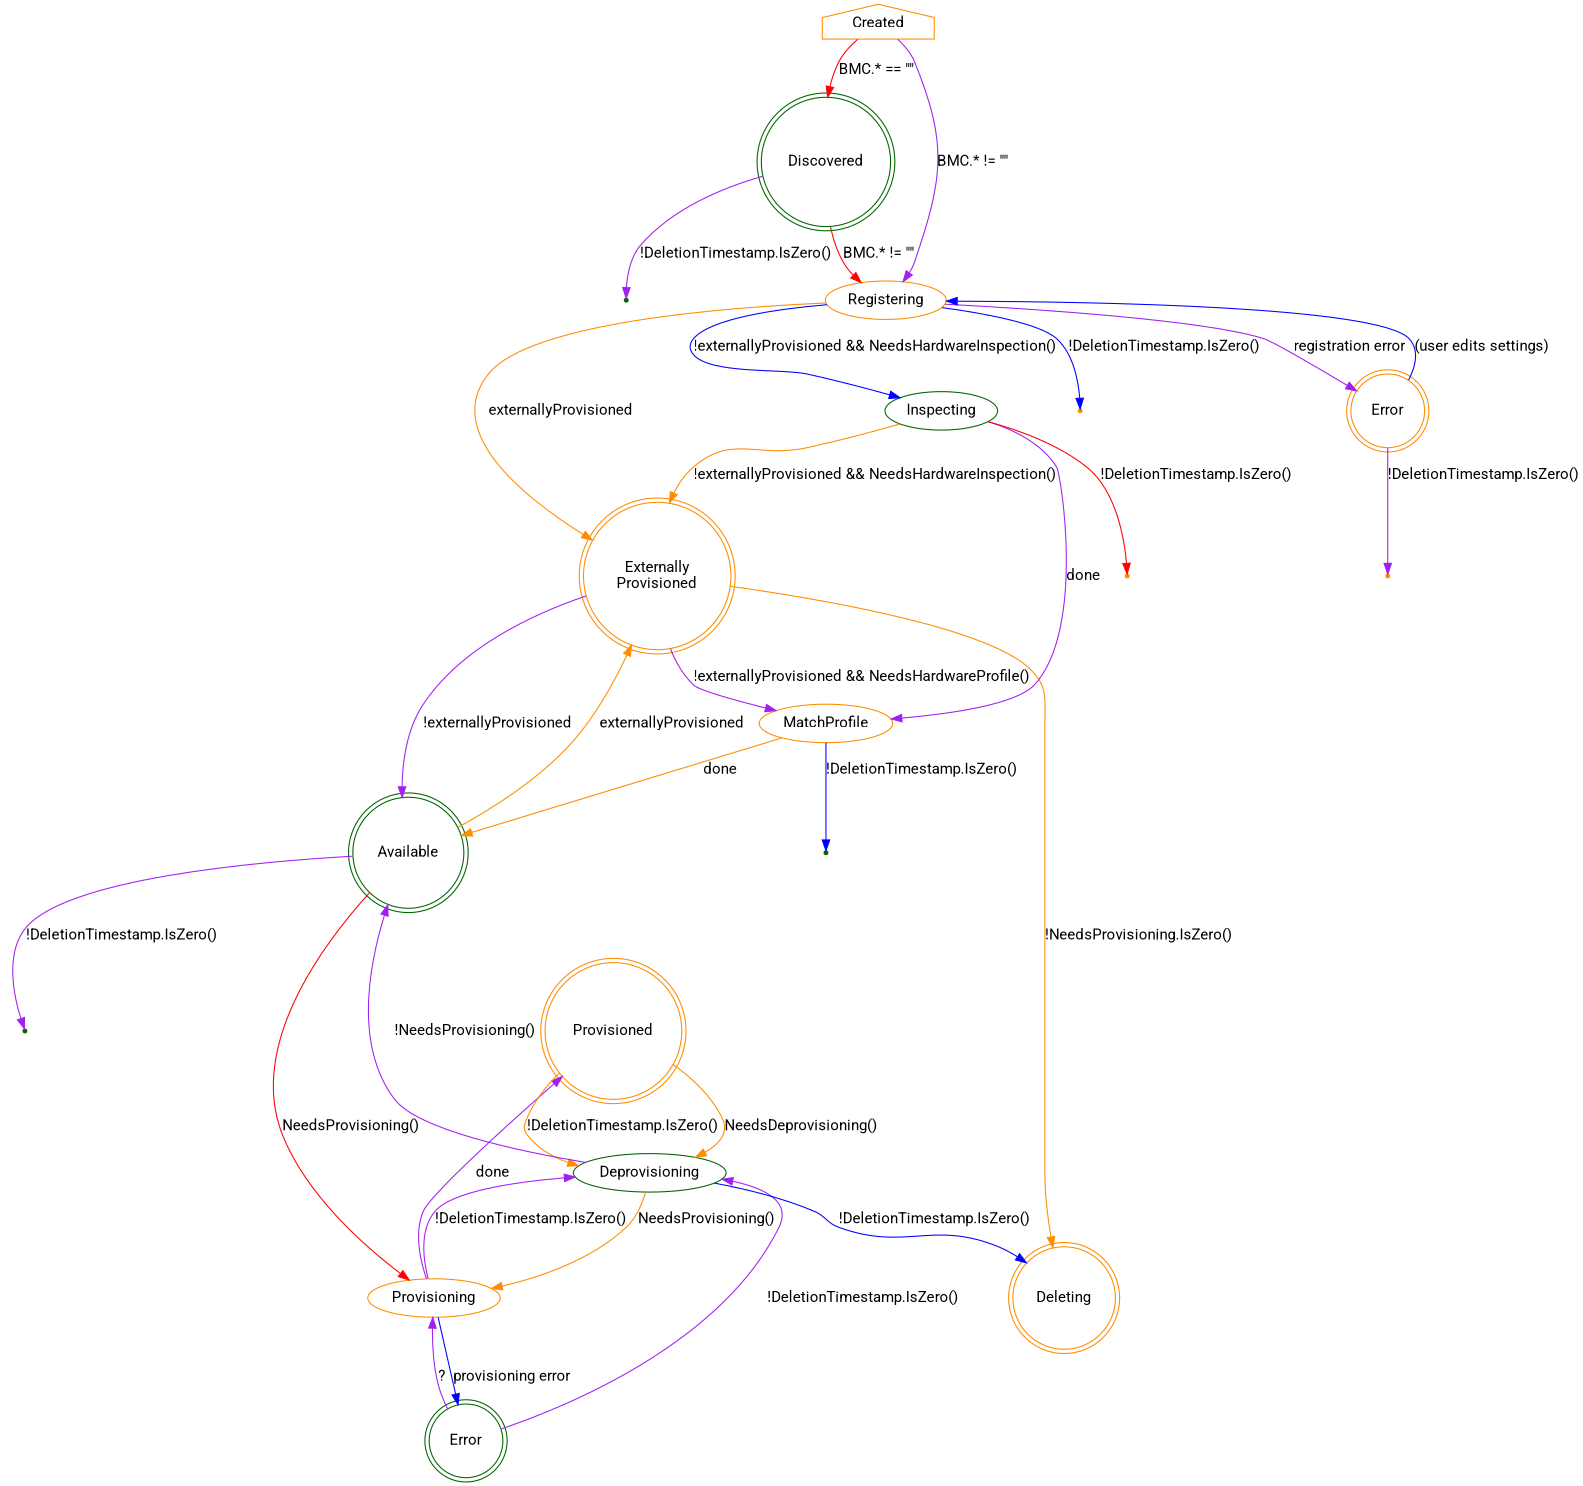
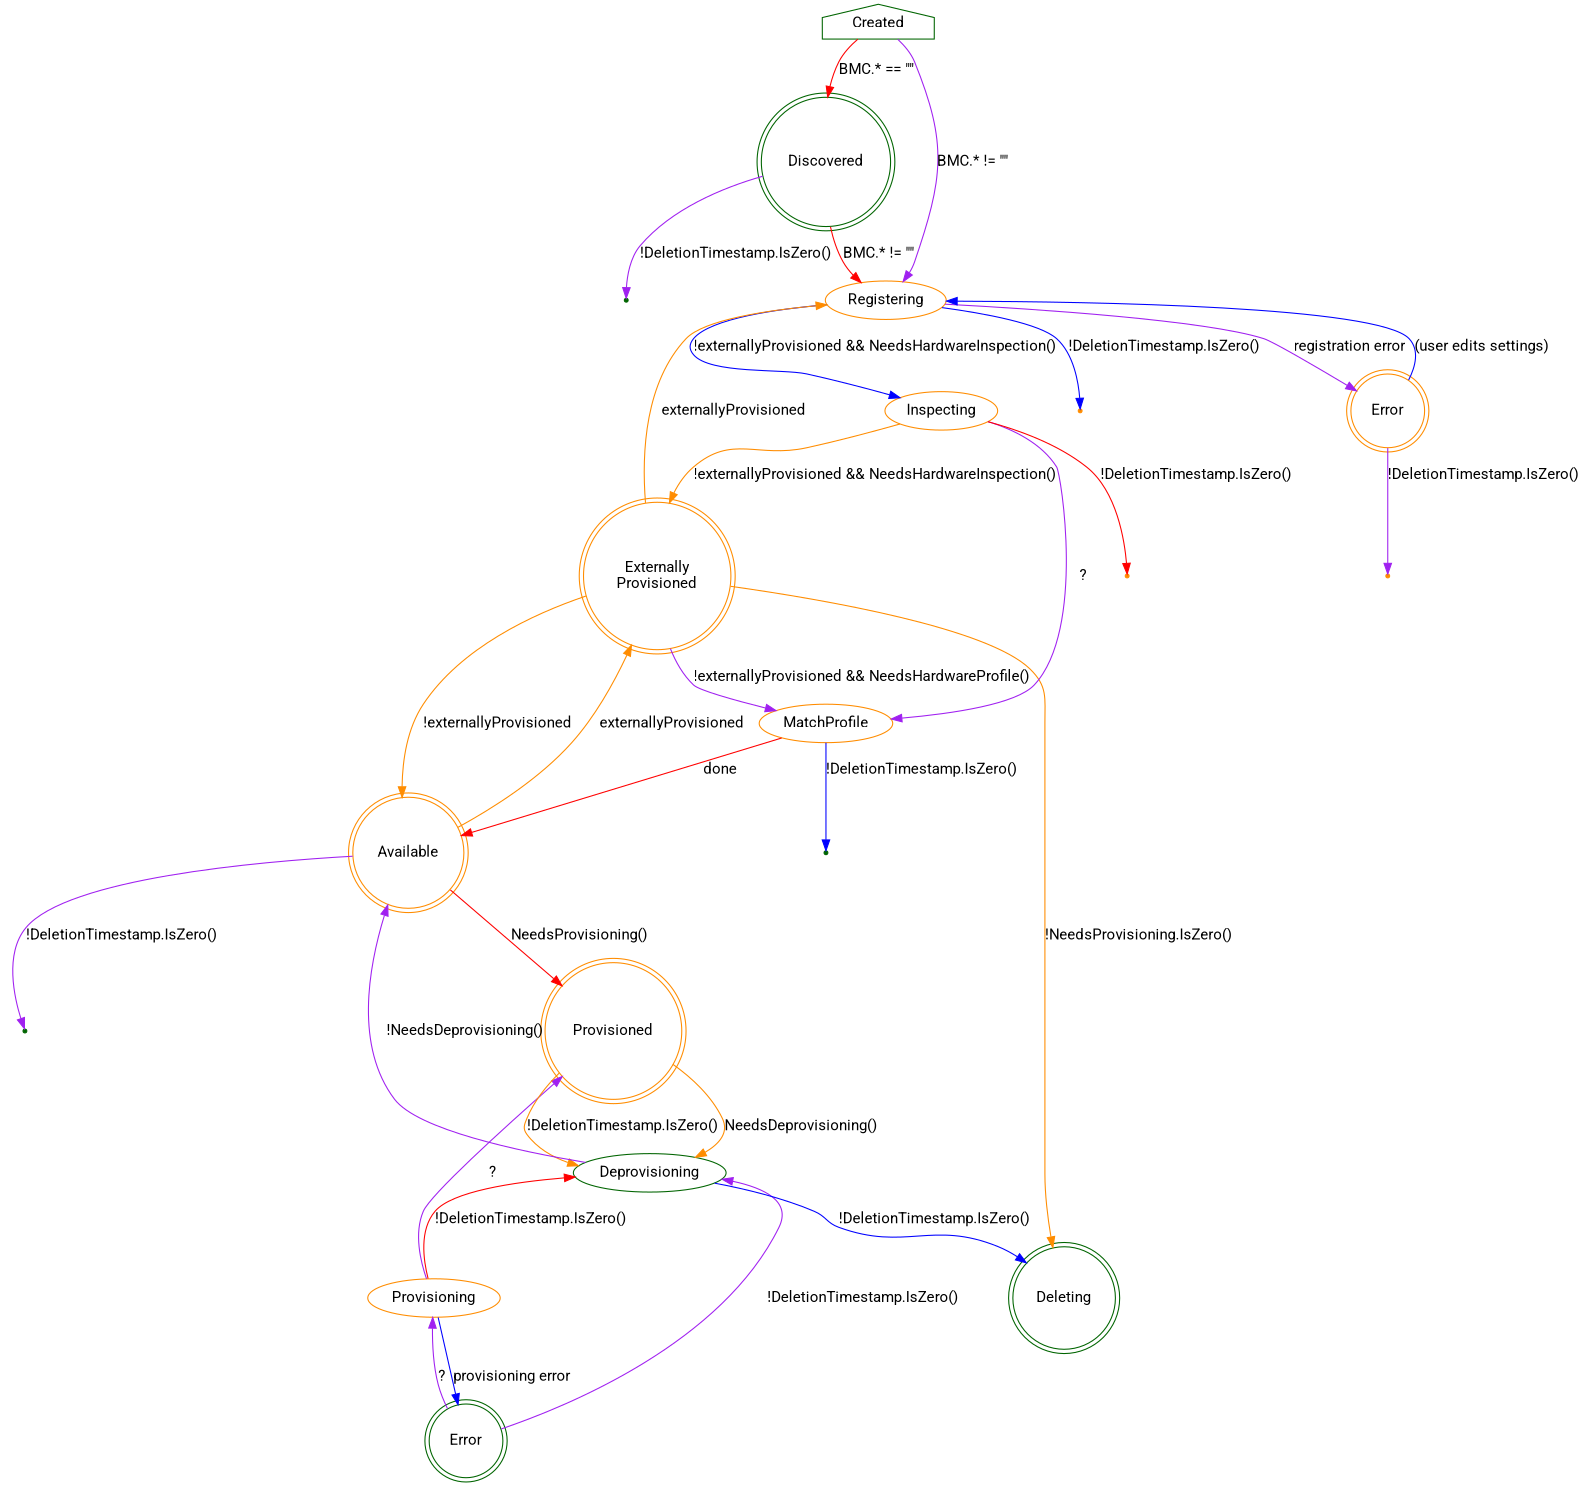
(878, 23) -> (878, 23)
(549, 340) -> (674, 354)
(941, 411) -> (941, 411)
(1083, 576) -> (1083, 576)
(461, 663) -> (461, 663)
(627, 785) -> (627, 785)
(408, 853) -> (408, 853)
(465, 1031) -> (465, 1031)
(274, 1093) -> (502, 934)
(493, 1173) -> (493, 1173)
(463, 1195) -> (463, 1195)
(586, 1255) -> none
(1064, 1298) -> (1064, 1298)
